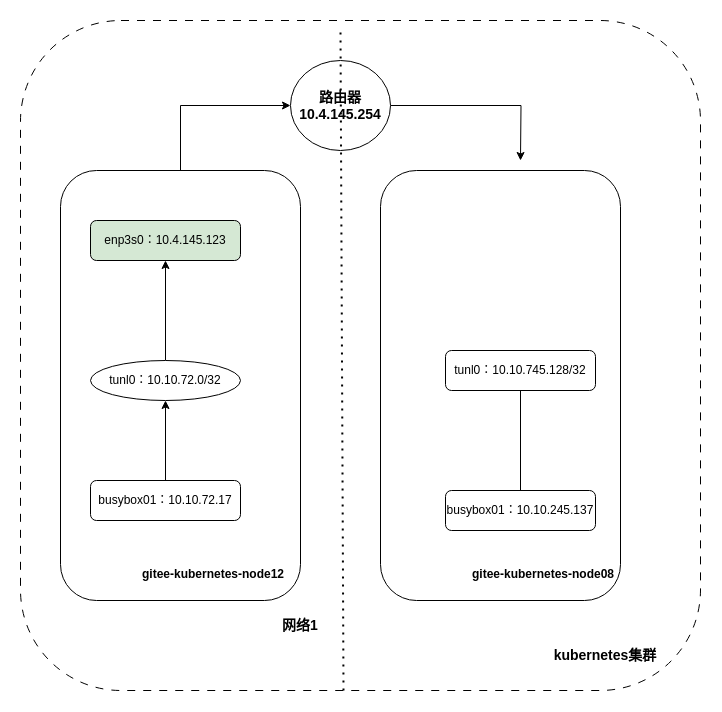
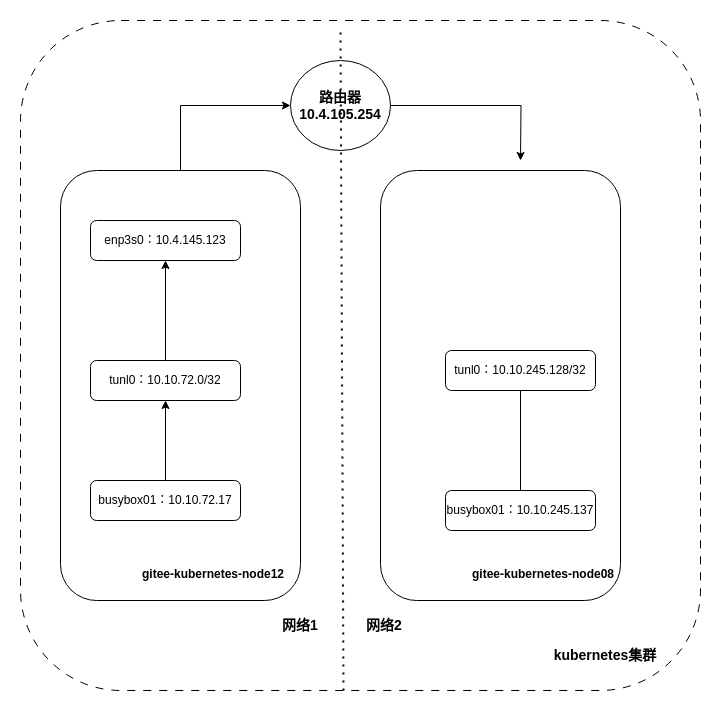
(341, 106) -> (341, 106)
(166, 241) -> (166, 241)
(521, 371) -> (521, 371)
(166, 381) -> (166, 381)
none -> (385, 626)
